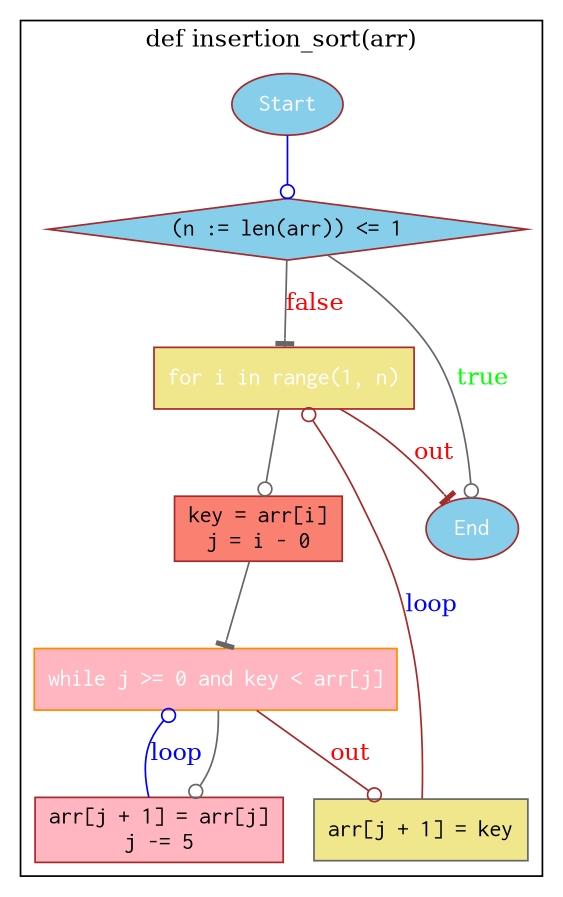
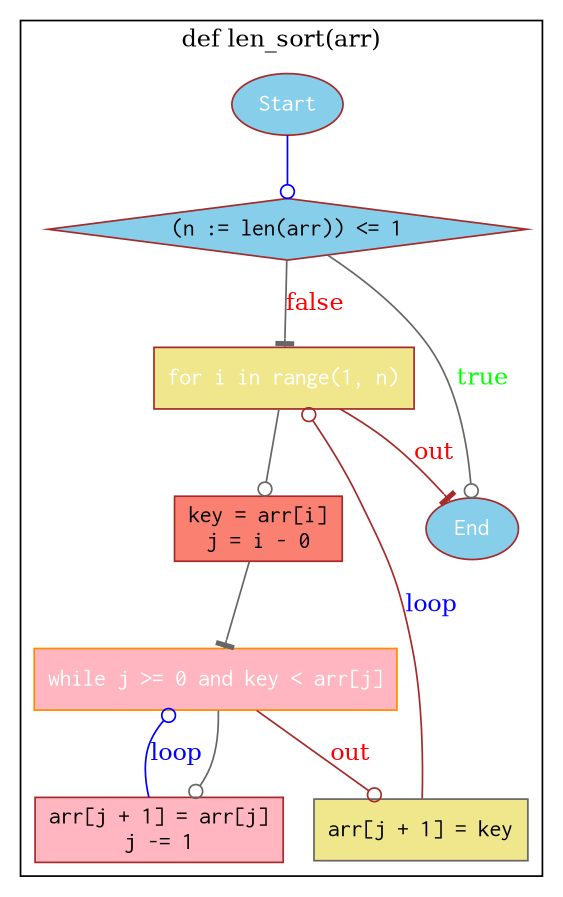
(281, 40) -> (281, 40)
(159, 830) -> (159, 830)
